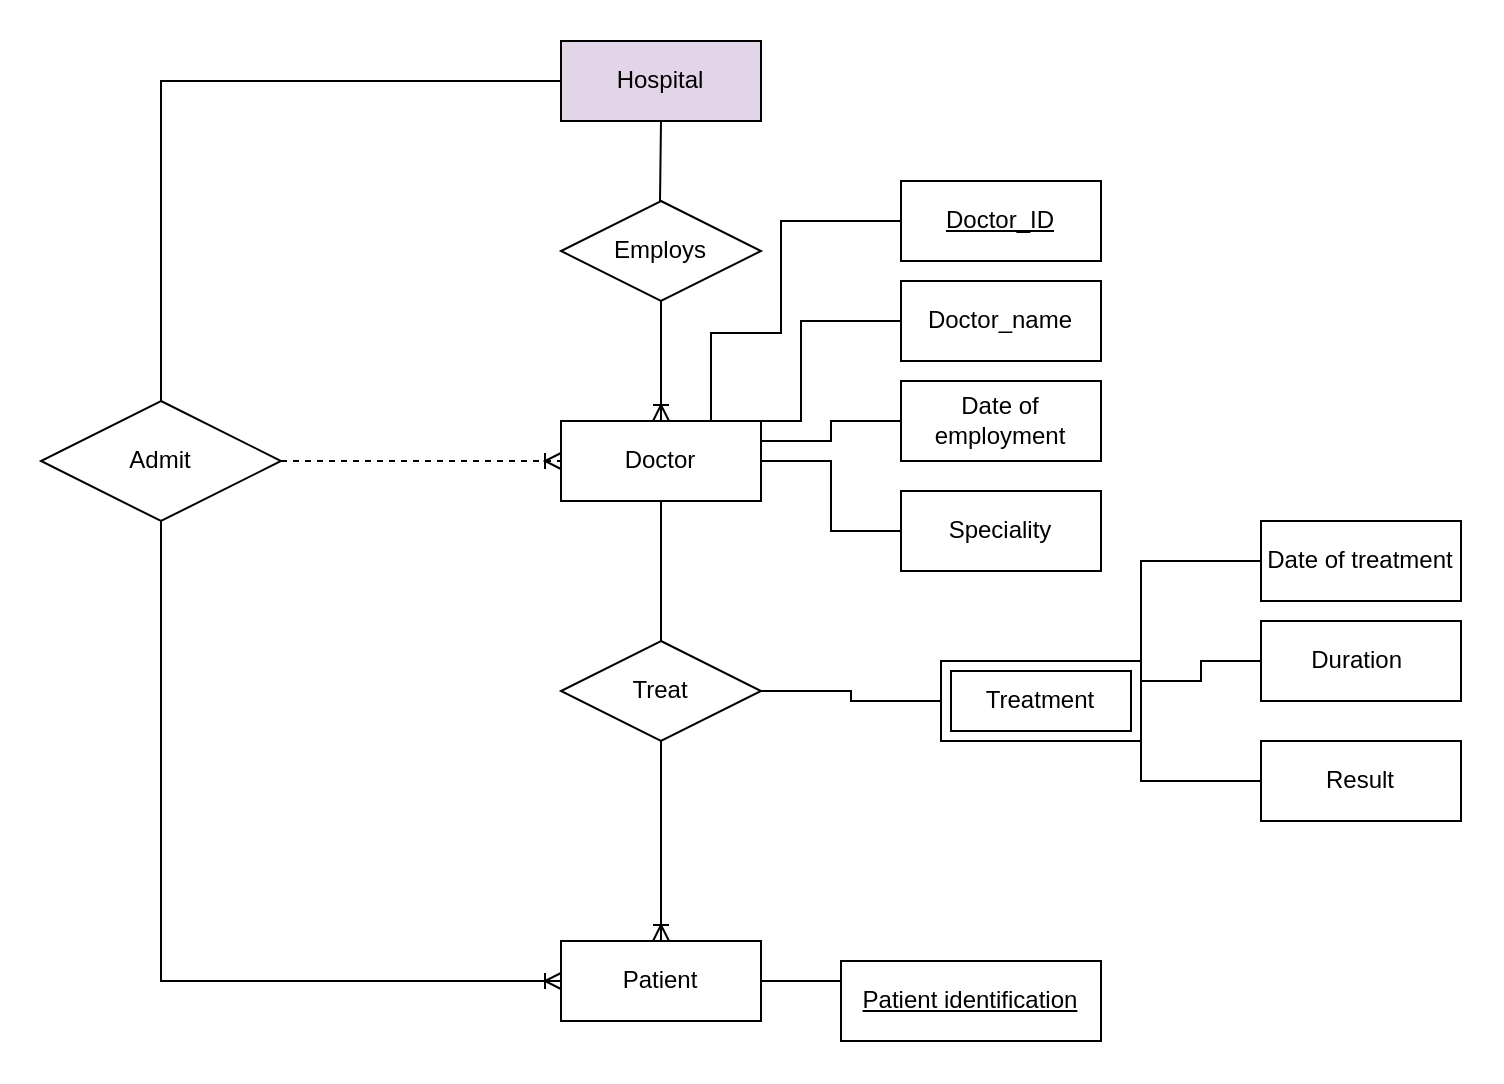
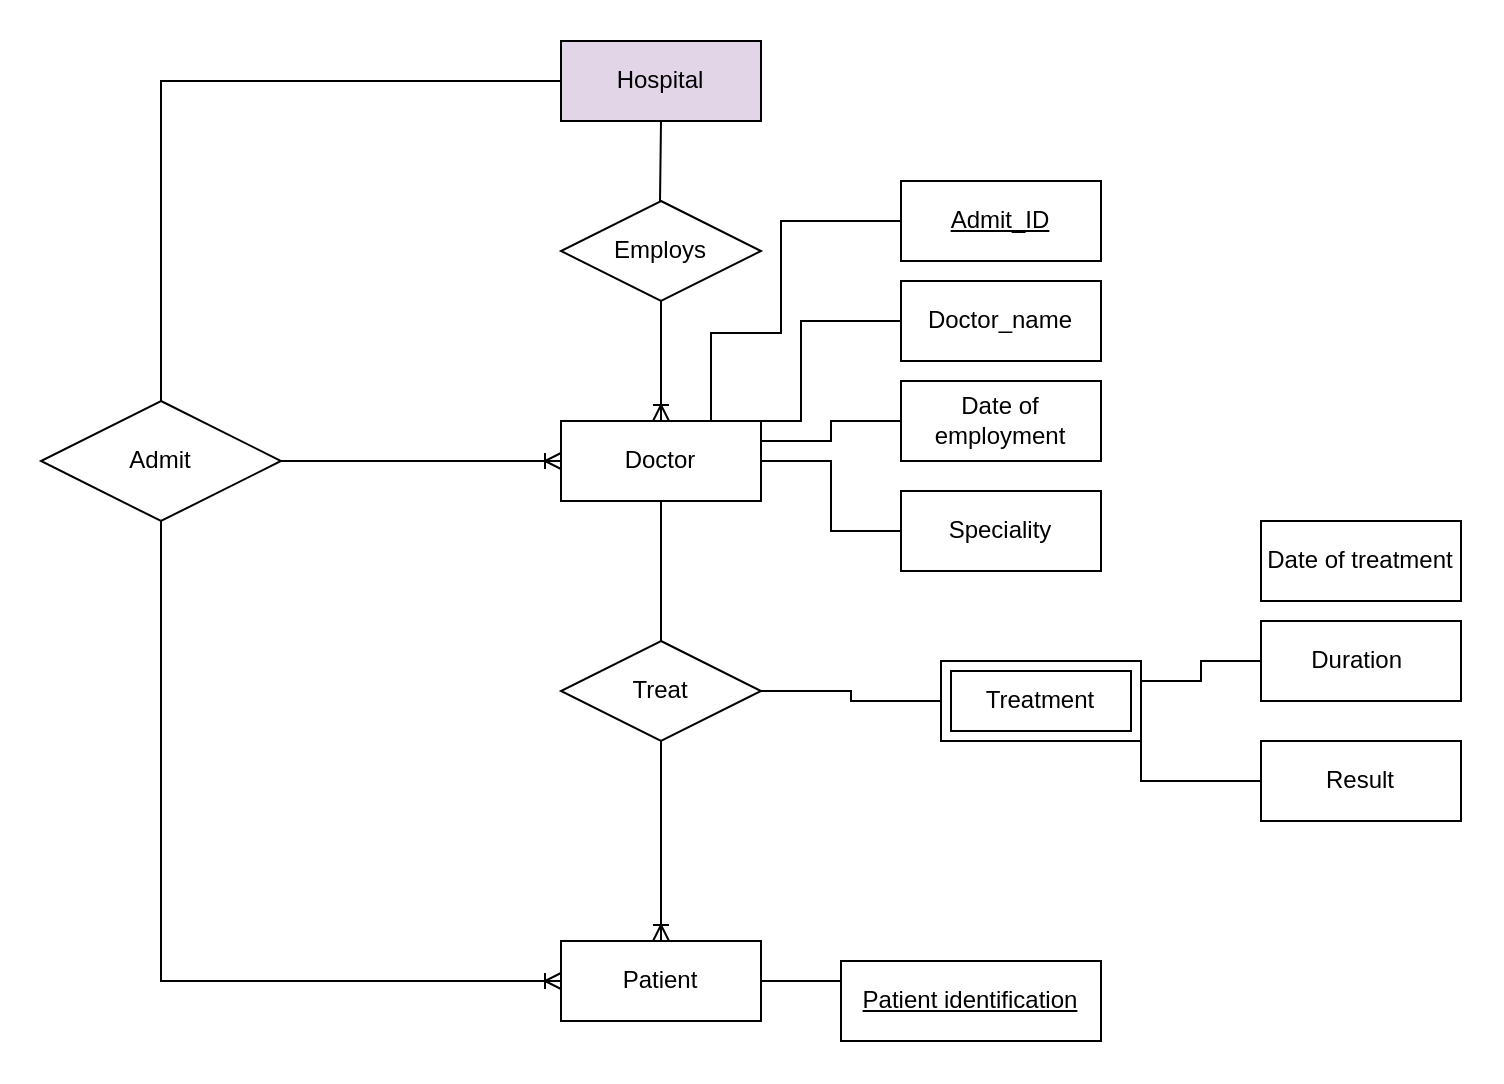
(1001, 221) -> (1001, 221)
(421, 461) -> (421, 461)
(1151, 561) -> none
